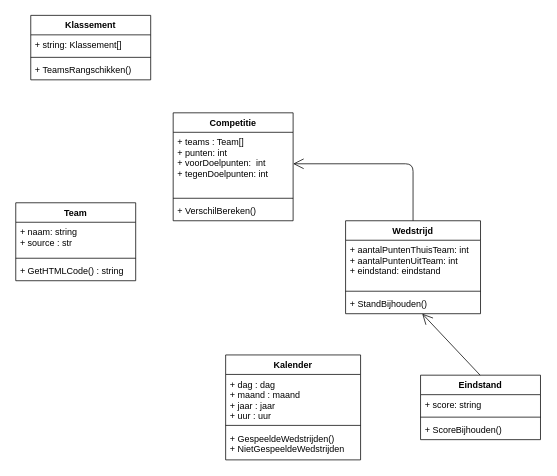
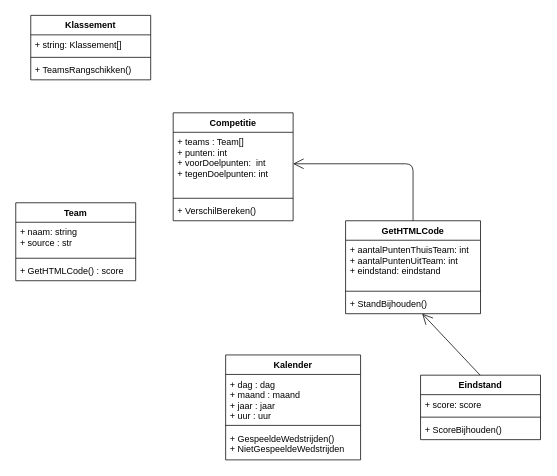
(413, 231) -> (413, 231)
(74, 272) -> (73, 272)
(458, 405) -> (456, 405)
